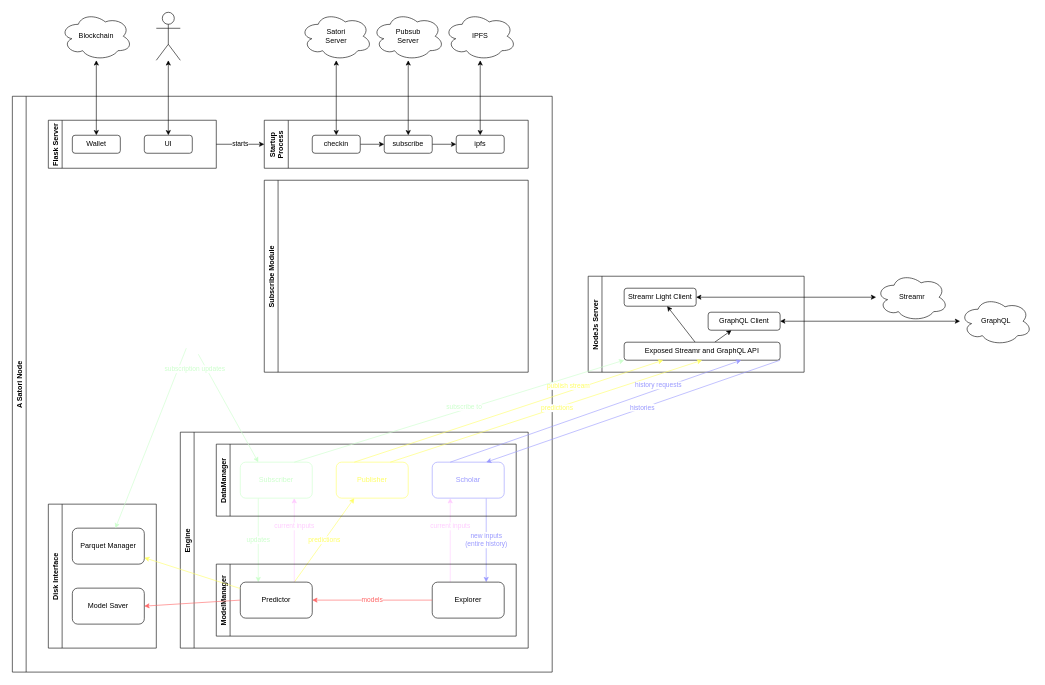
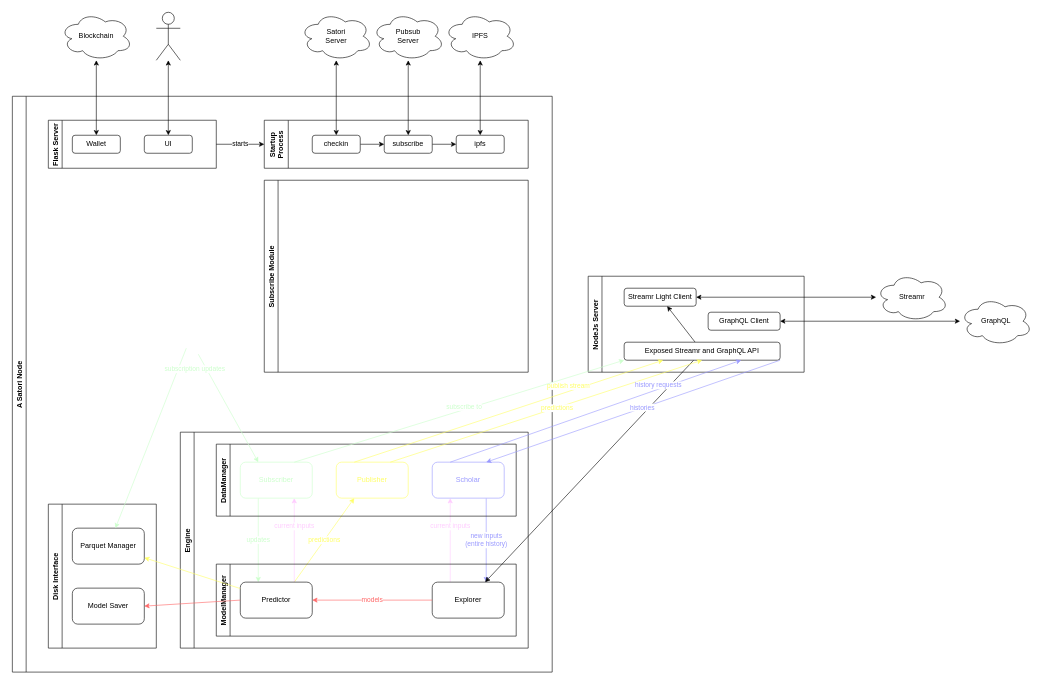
(723, 337) -> (614, 445)
